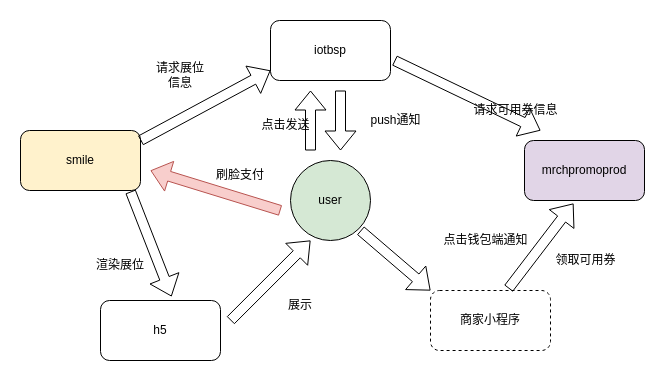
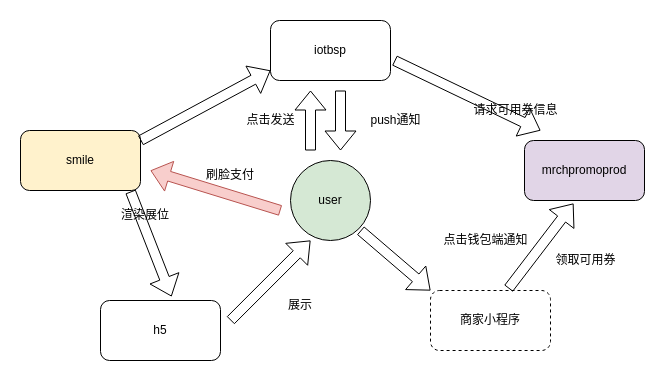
(181, 76) -> none
(286, 126) -> (271, 121)
(241, 176) -> (231, 176)
(121, 266) -> (146, 216)
